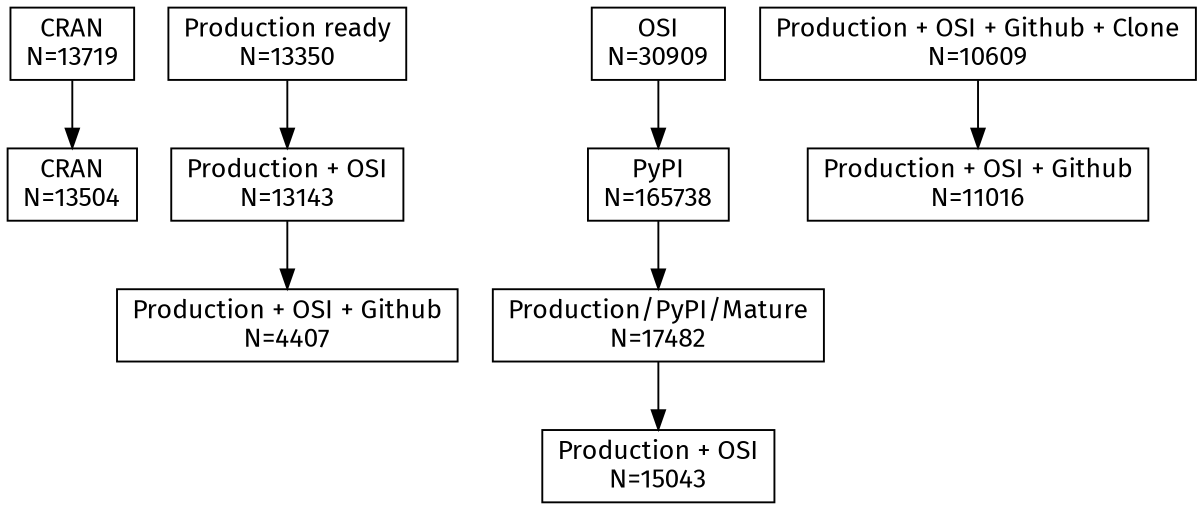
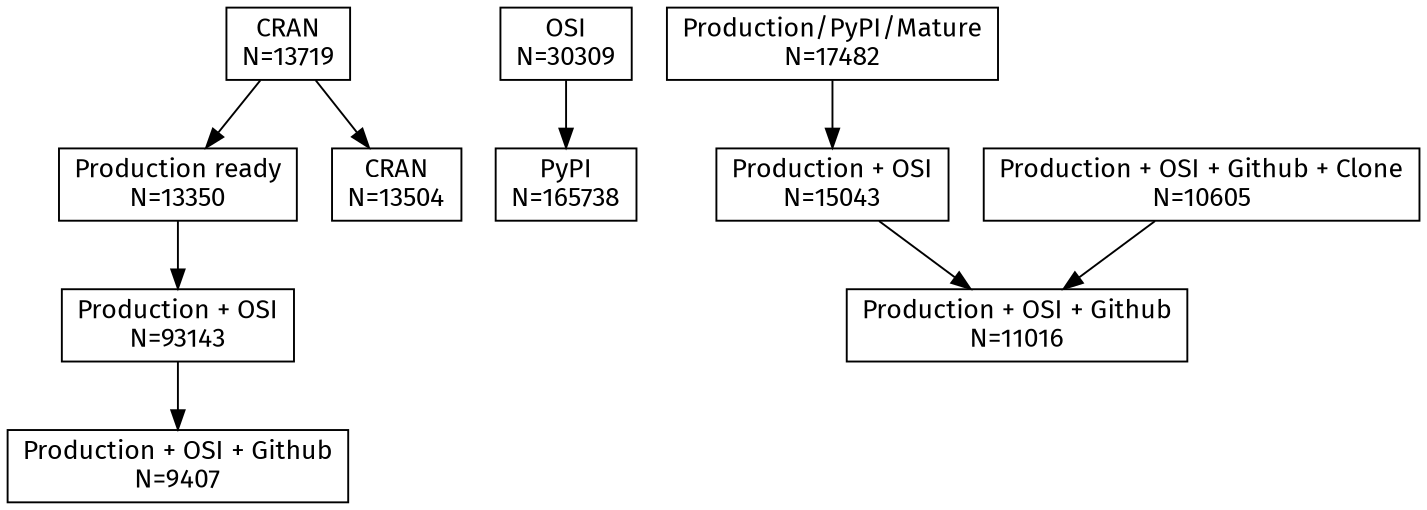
(658, 44) -> (566, 44)
(978, 44) -> (1202, 185)
none -> (239, 106)
(287, 185) -> (178, 325)
(658, 245) -> none
none -> (917, 249)
(287, 325) -> (178, 466)
